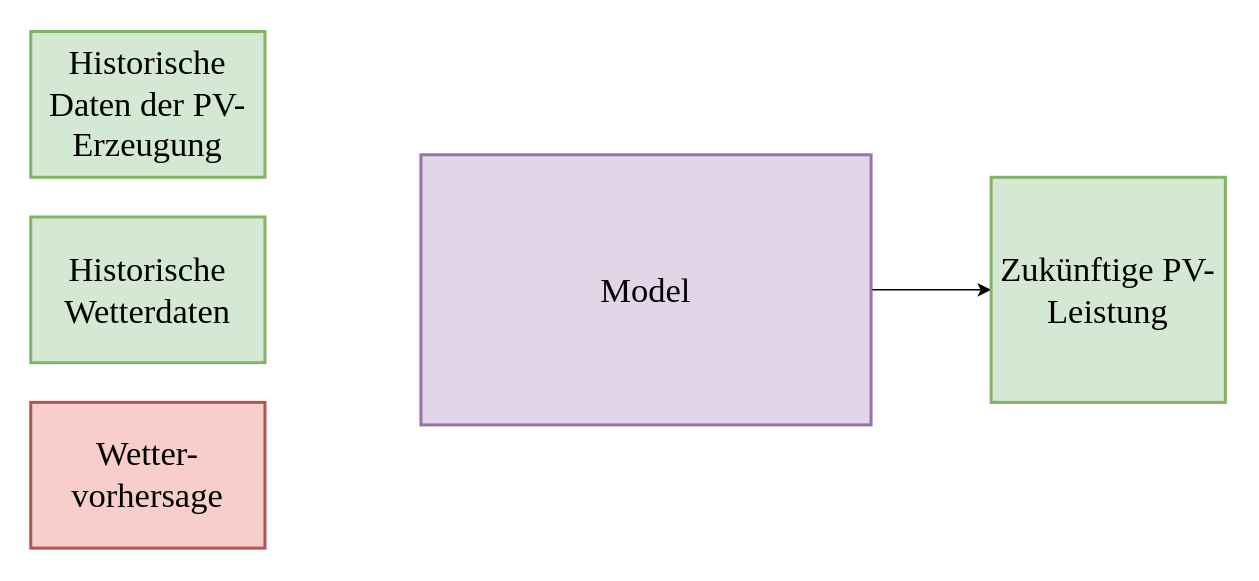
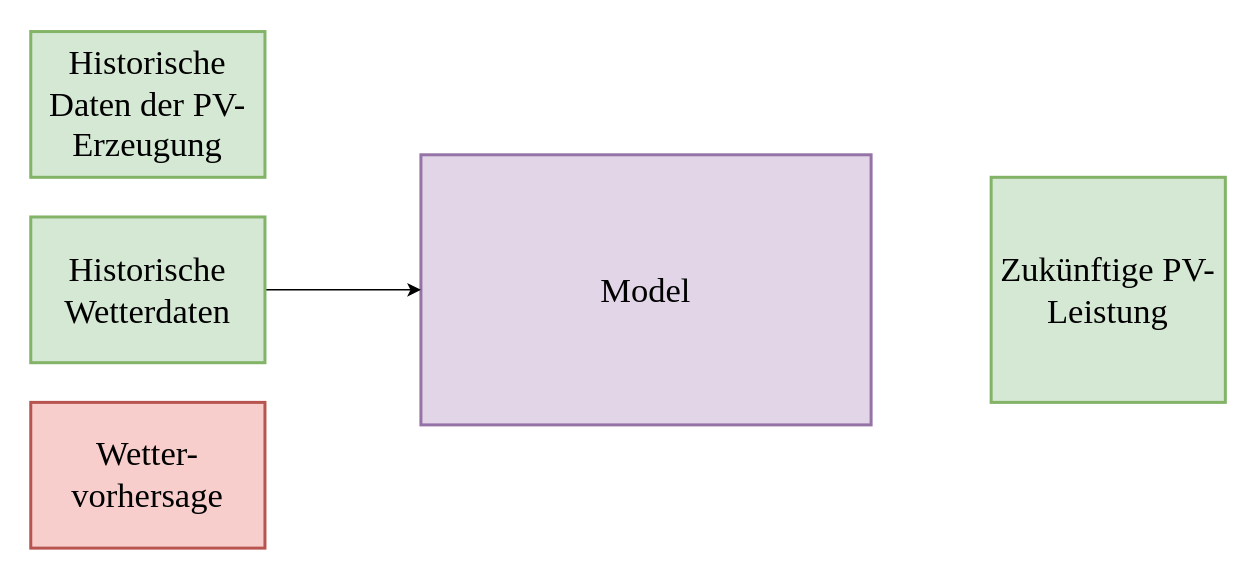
none -> (338, 290)
(926, 290) -> none
